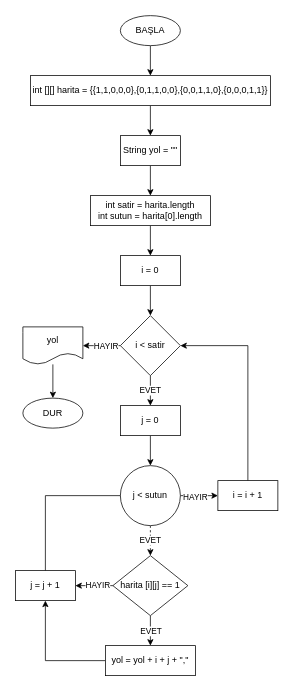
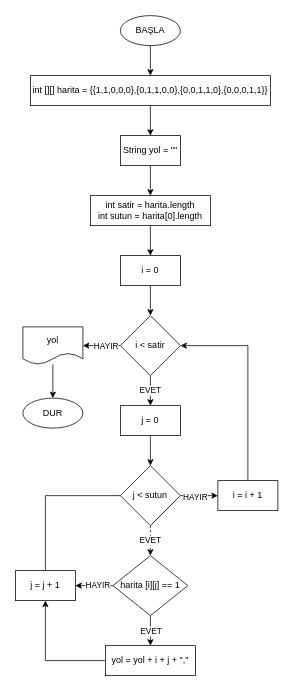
(150, 495) -> (150, 495)
